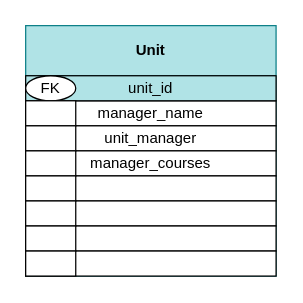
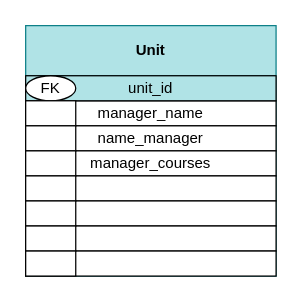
(151, 138) -> (151, 138)
